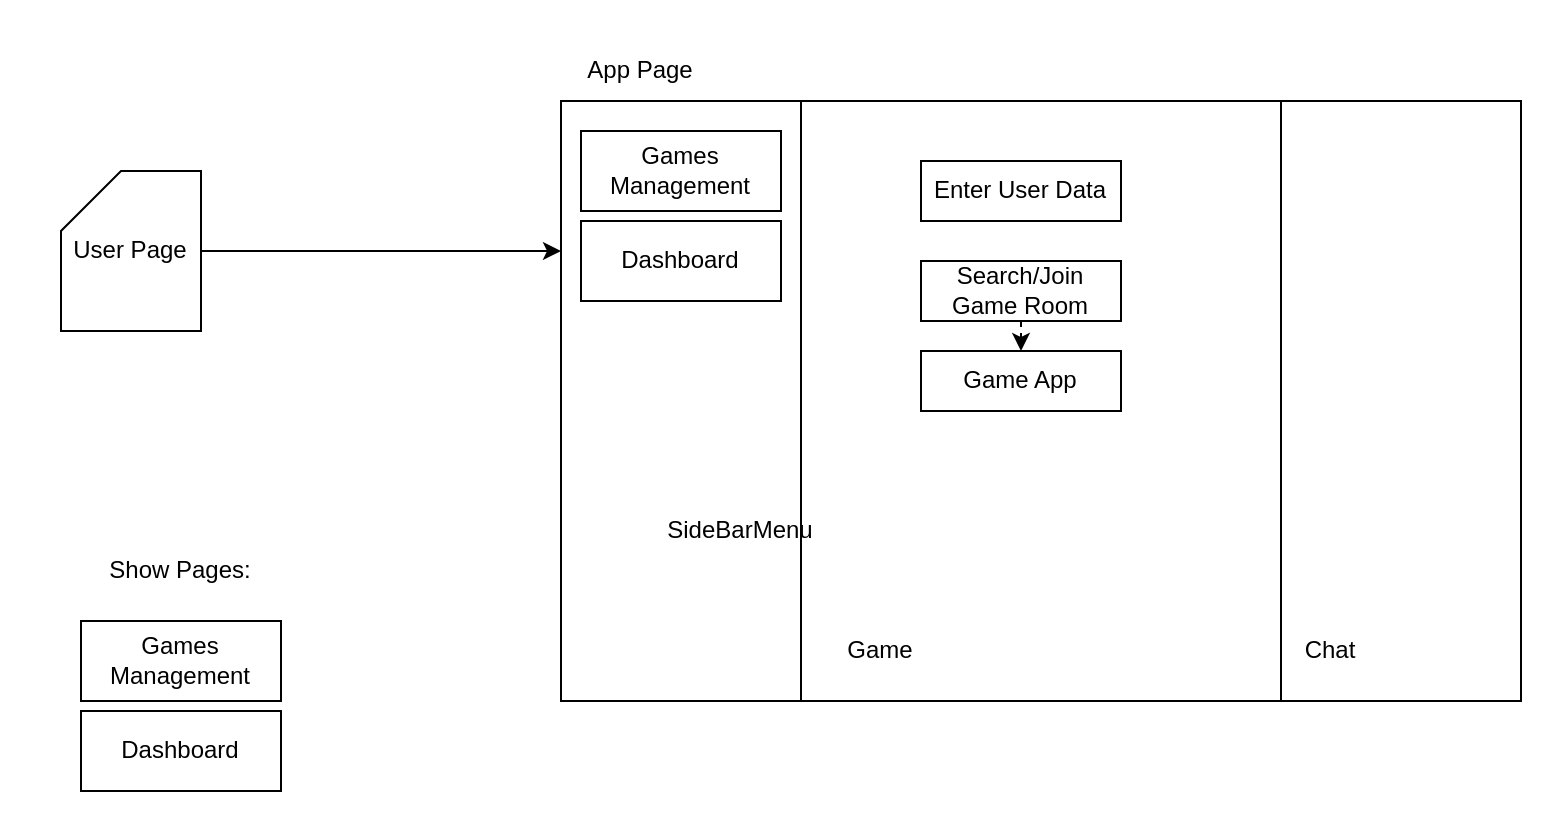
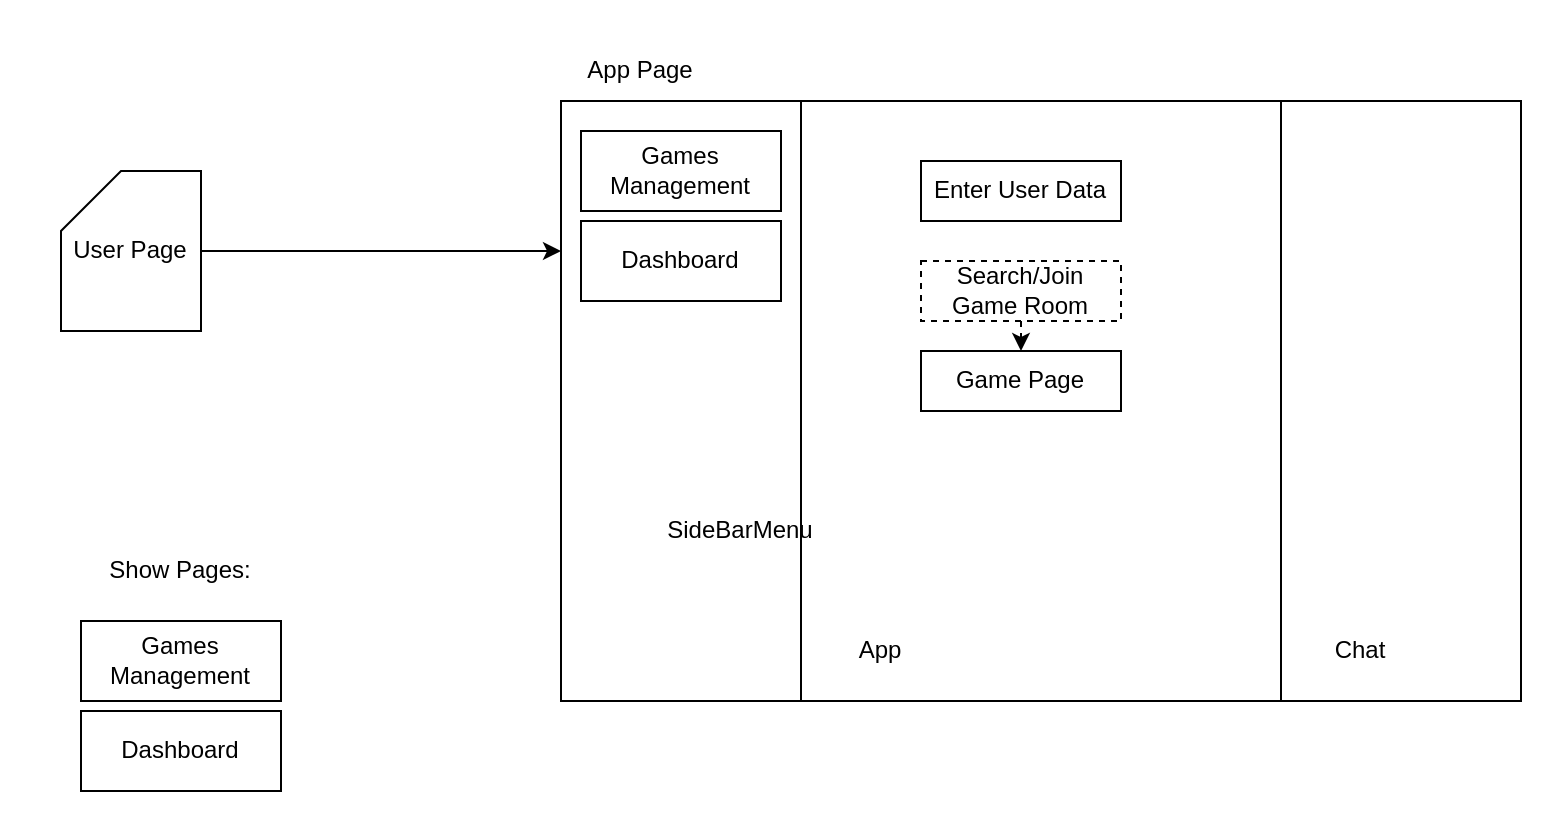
(1021, 291) -> (1021, 291)
(1021, 381) -> (1021, 381)
(881, 651) -> (881, 651)
(1331, 651) -> (1361, 651)
